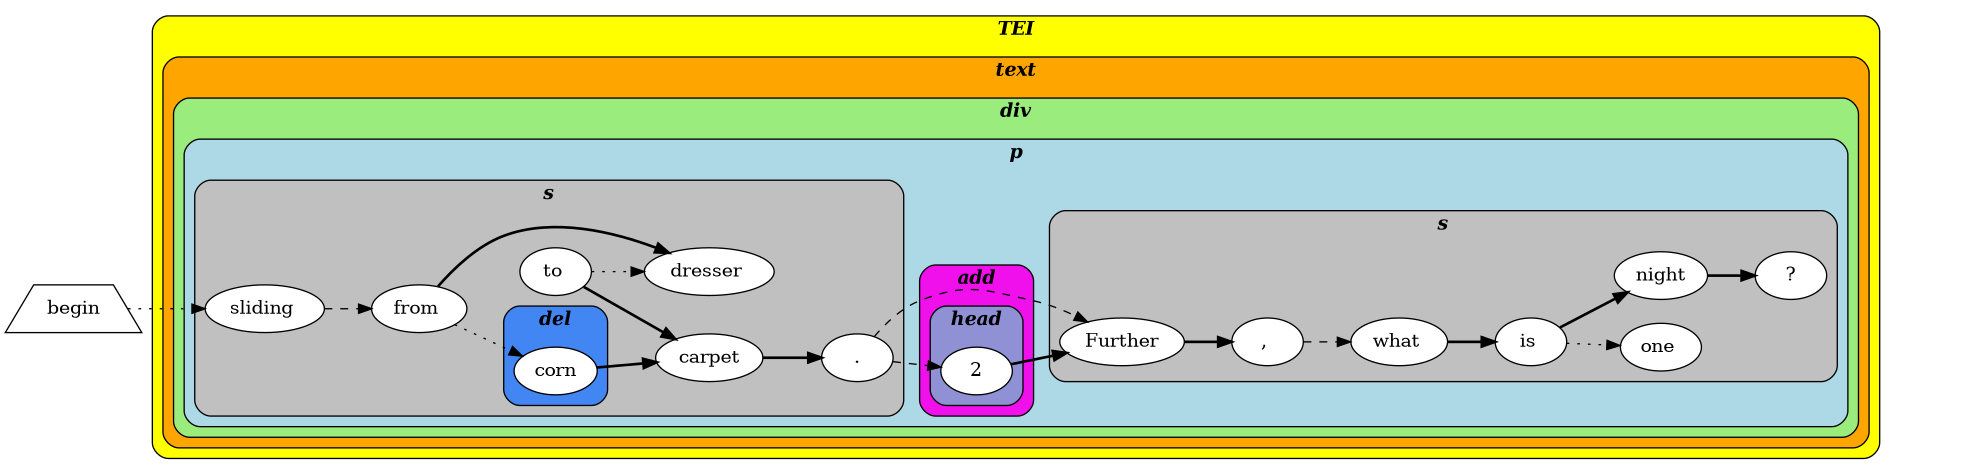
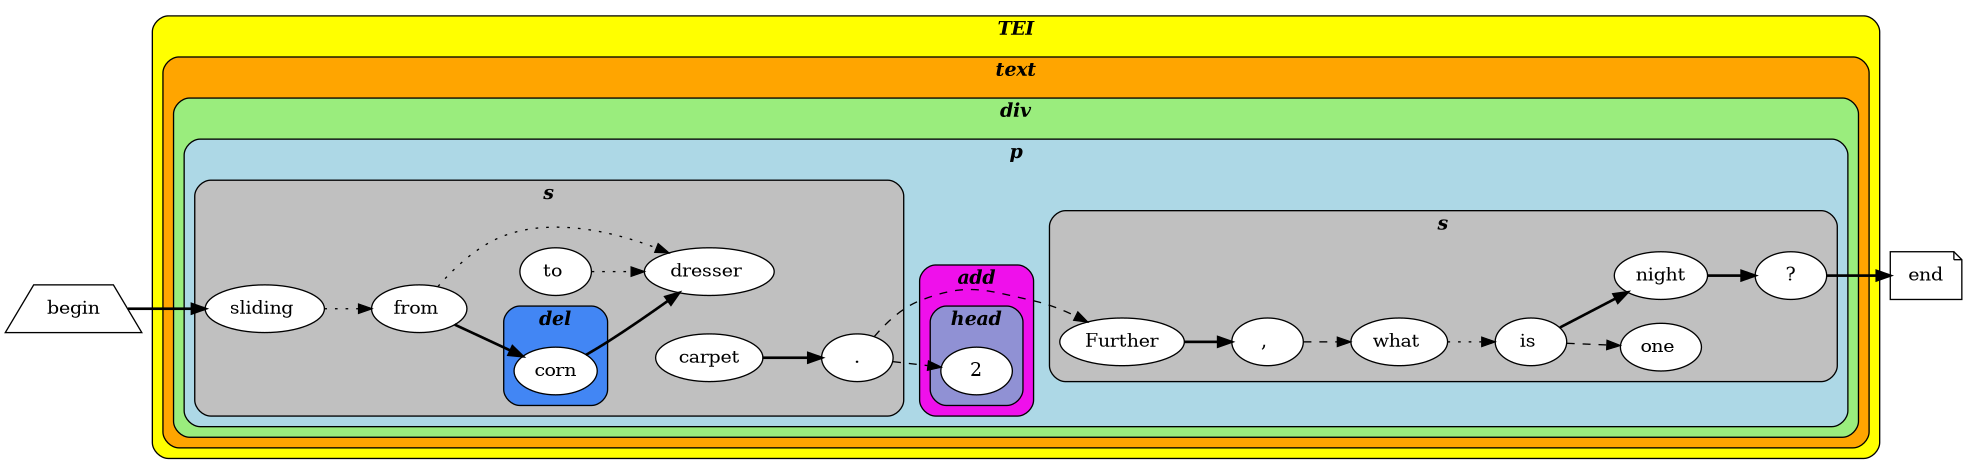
(539, 228) -> (539, 228)
none -> (1926, 276)
(144, 309) -> (144, 309)
(341, 309) -> (341, 309)
(624, 310) -> none
(483, 338) -> (483, 338)
(1464, 342) -> (1464, 342)
(1587, 344) -> (1587, 344)
(1032, 360) -> none
(620, 365) -> (628, 329)
